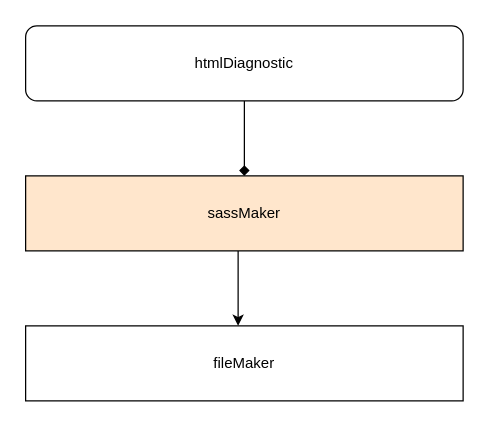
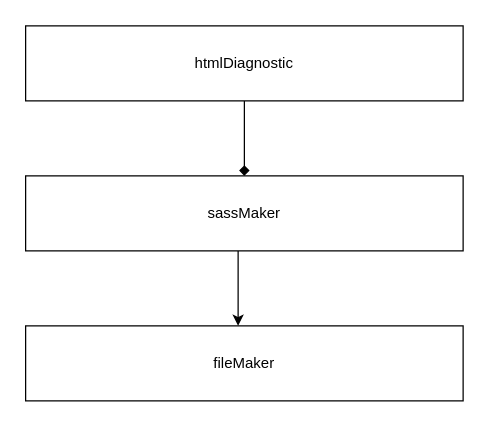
(244, 63) -> (244, 63)
(244, 213) -> (244, 213)
